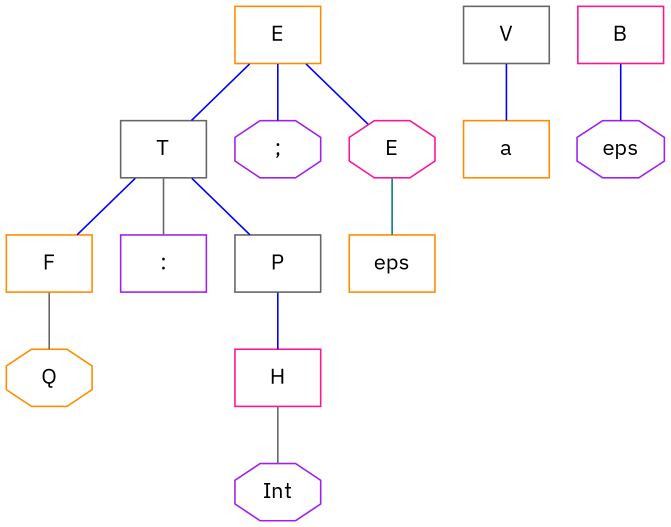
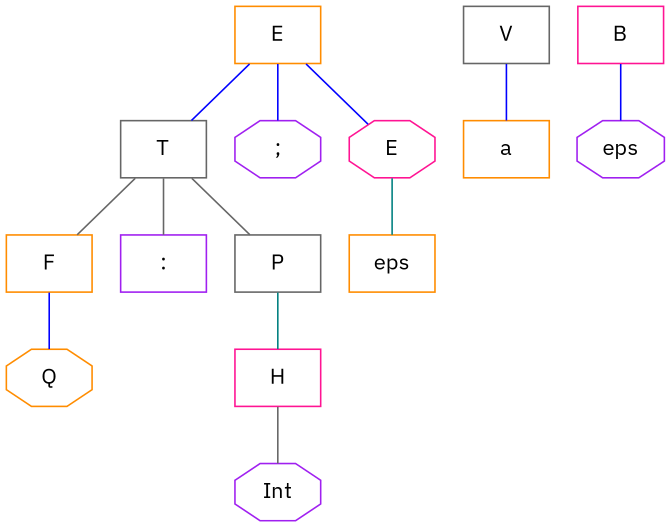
(106, 207) -> (106, 207)
(221, 207) -> (221, 207)
(49, 321) -> (49, 321)
(278, 321) -> (278, 321)
